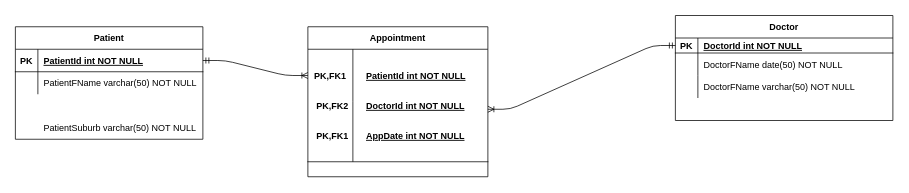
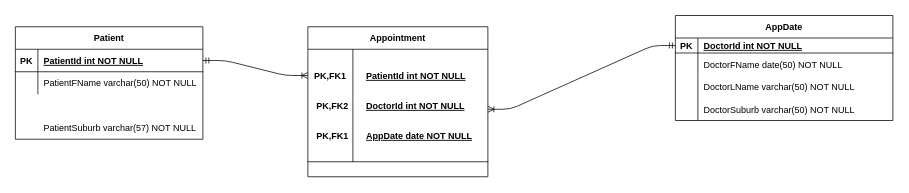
(784, 27) -> (784, 27)
(781, 87) -> (781, 87)
none -> (795, 109)
(125, 128) -> (125, 128)
(412, 136) -> (415, 136)
